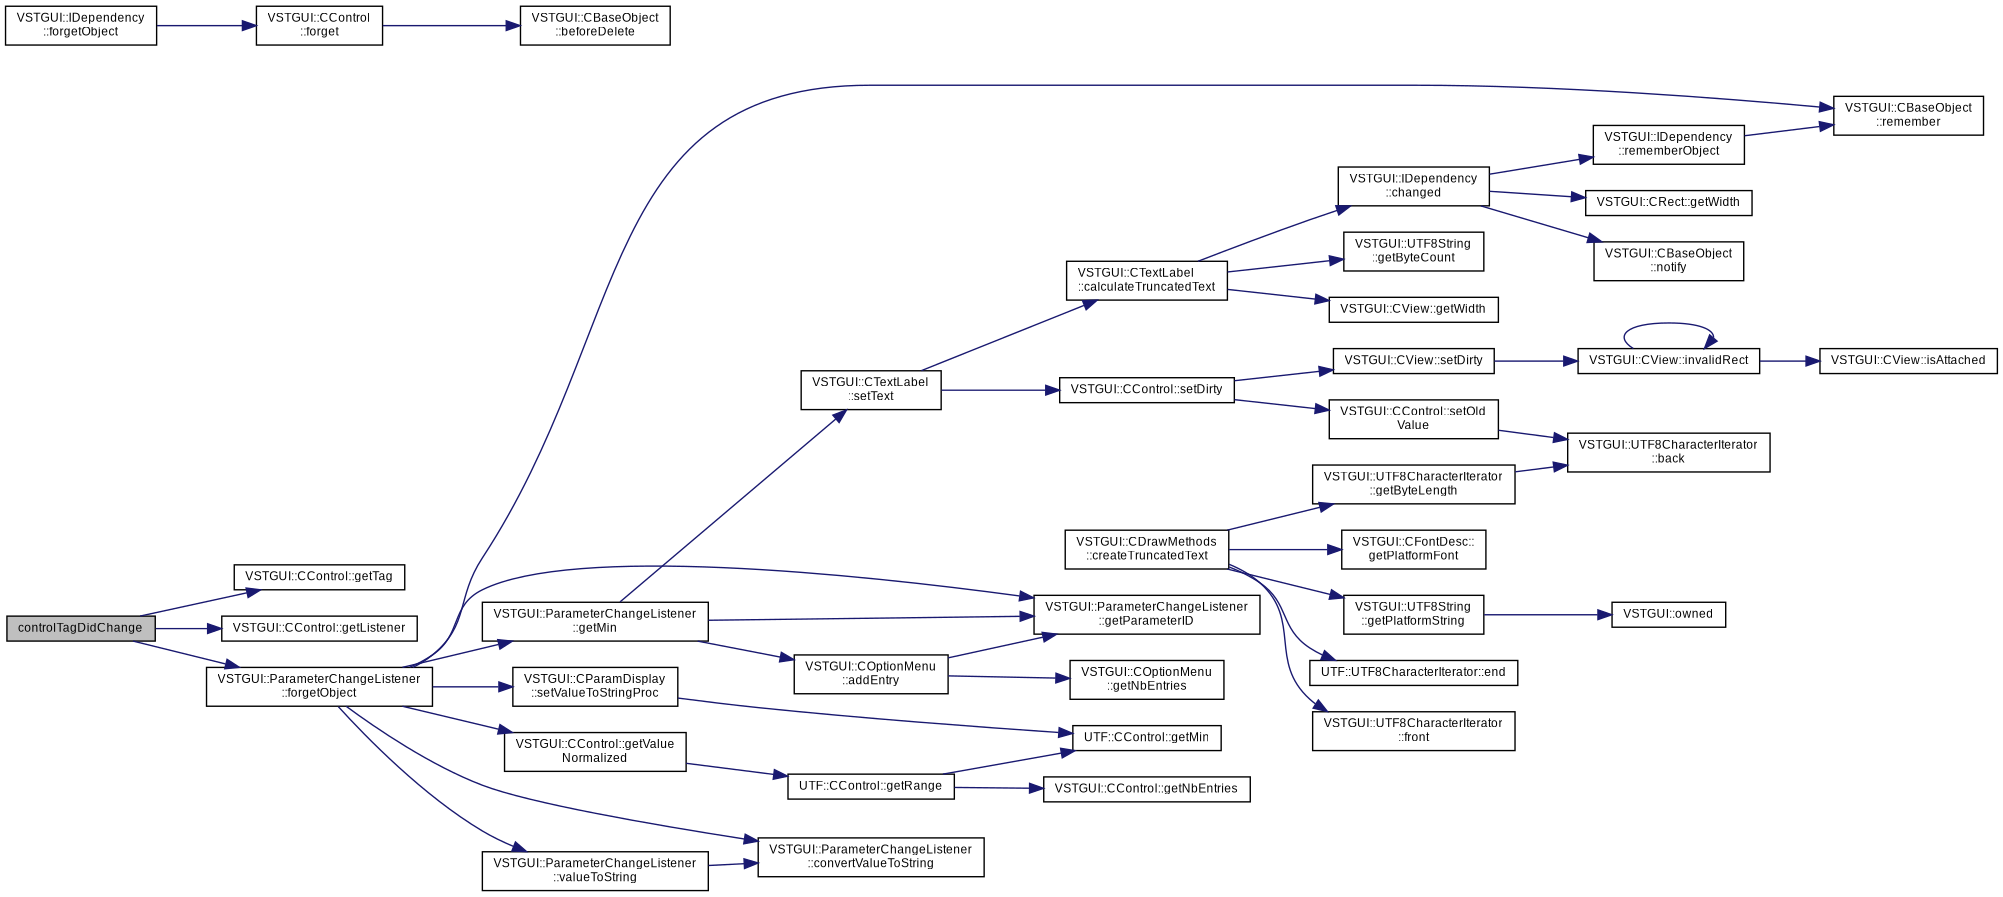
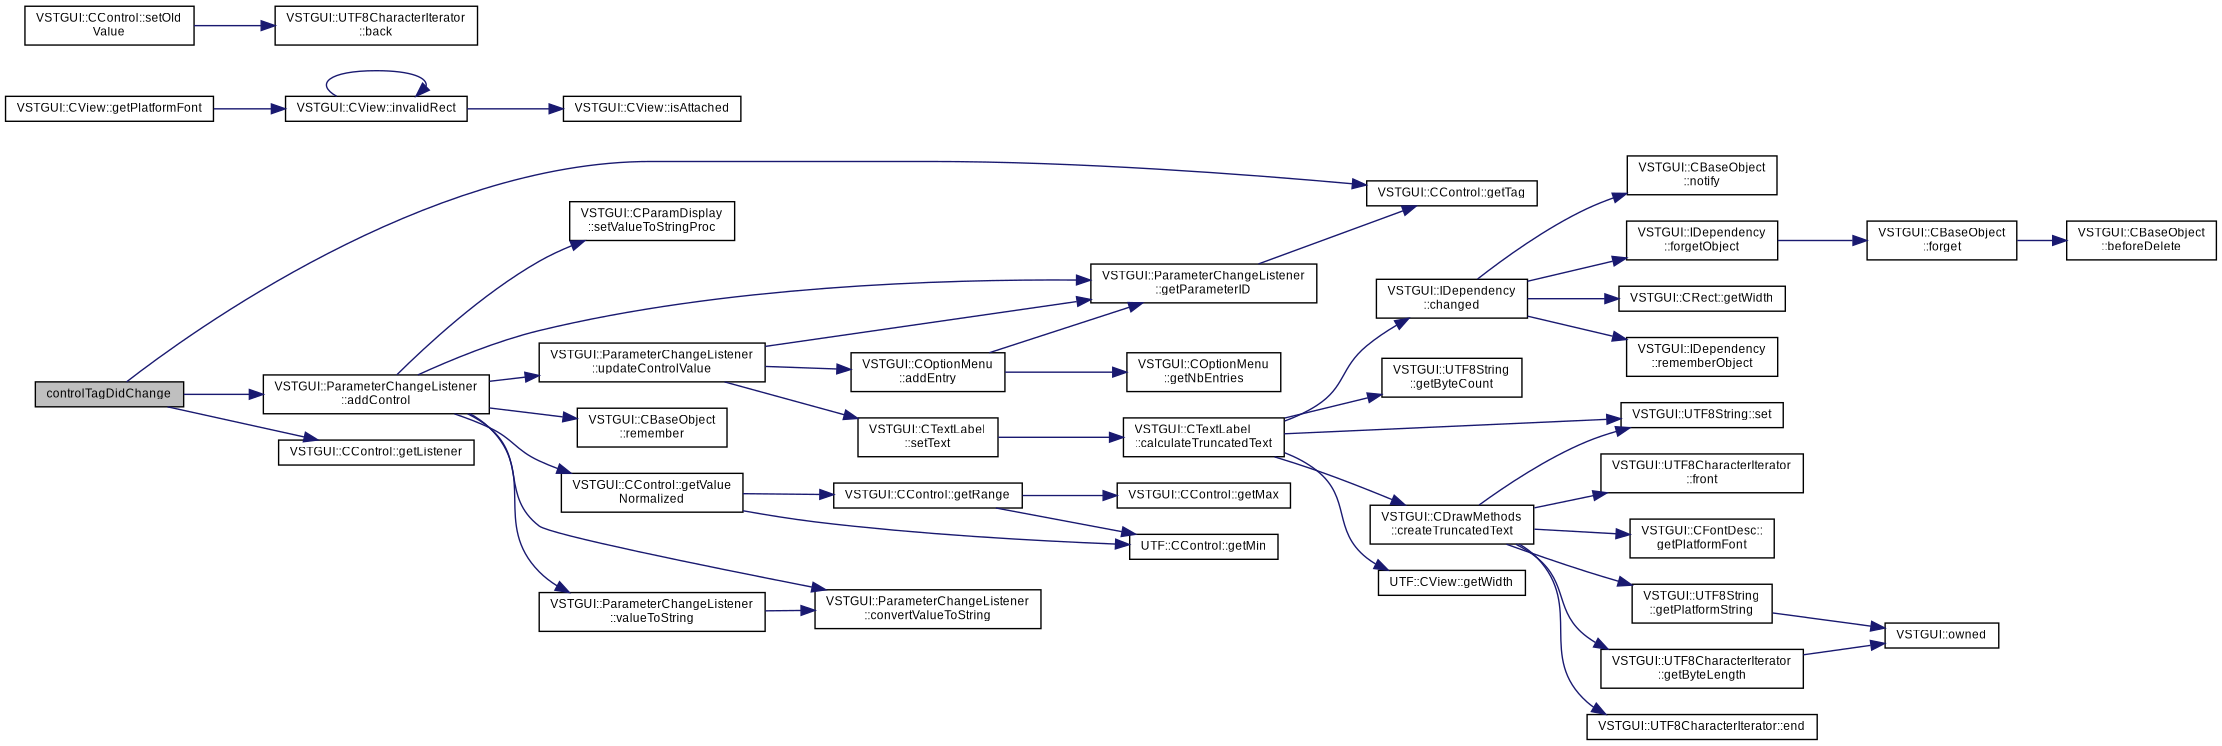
(319, 26) -> (1942, 240)
(1782, 131) -> none
none -> (1331, 237)
none -> (1570, 271)
(1414, 310) -> (1452, 583)
(1414, 361) -> (110, 109)
(1147, 390) -> none
none -> (1702, 415)
(1534, 469) -> (1837, 650)
none -> (1337, 478)
(595, 622) -> (652, 362)
(1414, 673) -> (1702, 727)
(319, 687) -> (376, 394)
(868, 718) -> (929, 533)
(871, 787) -> (928, 496)
(1147, 789) -> (1204, 496)
